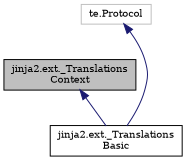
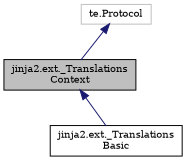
(147, 79) -> (92, 46)
